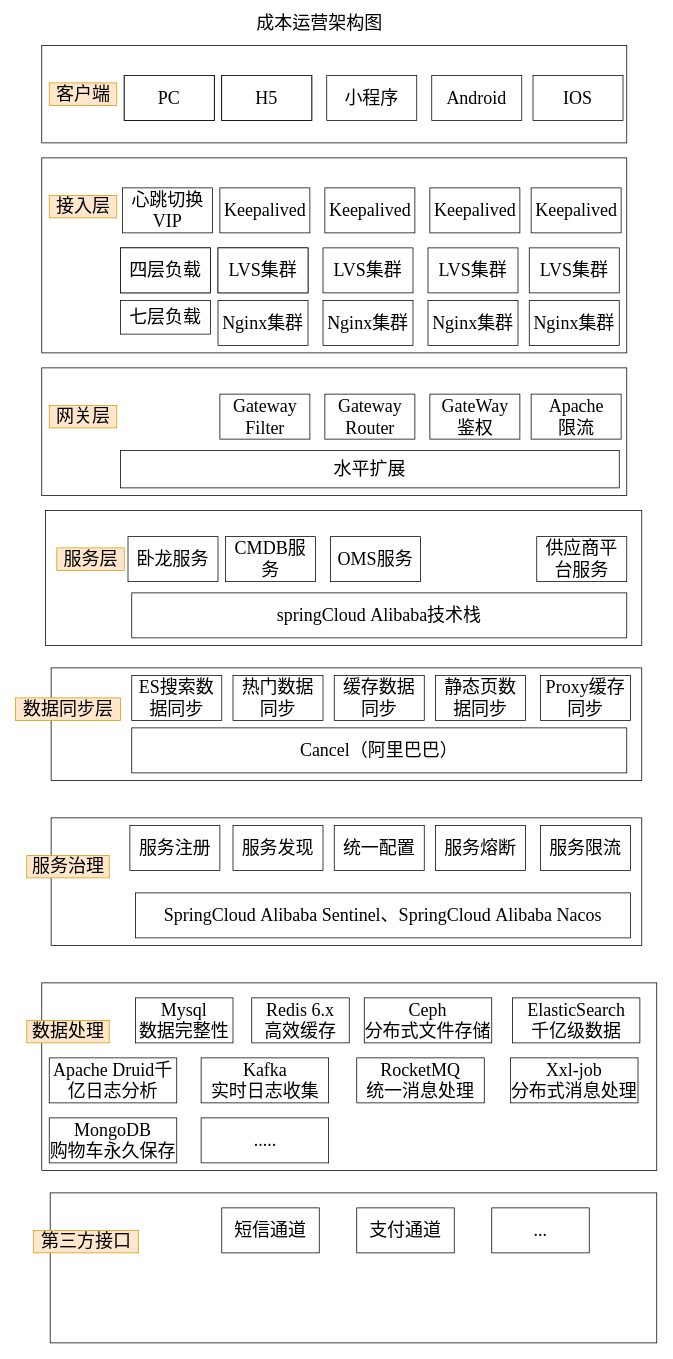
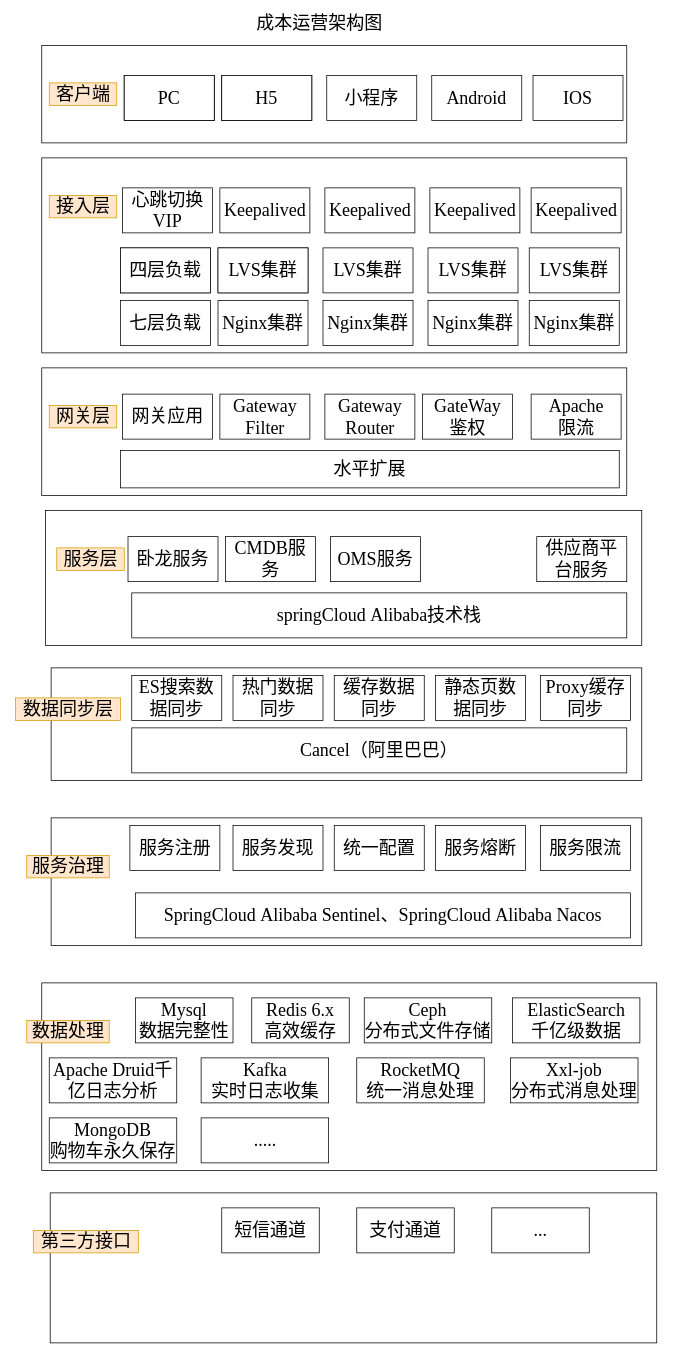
(165, 317) -> (165, 323)
none -> (167, 417)
(475, 417) -> (467, 417)
